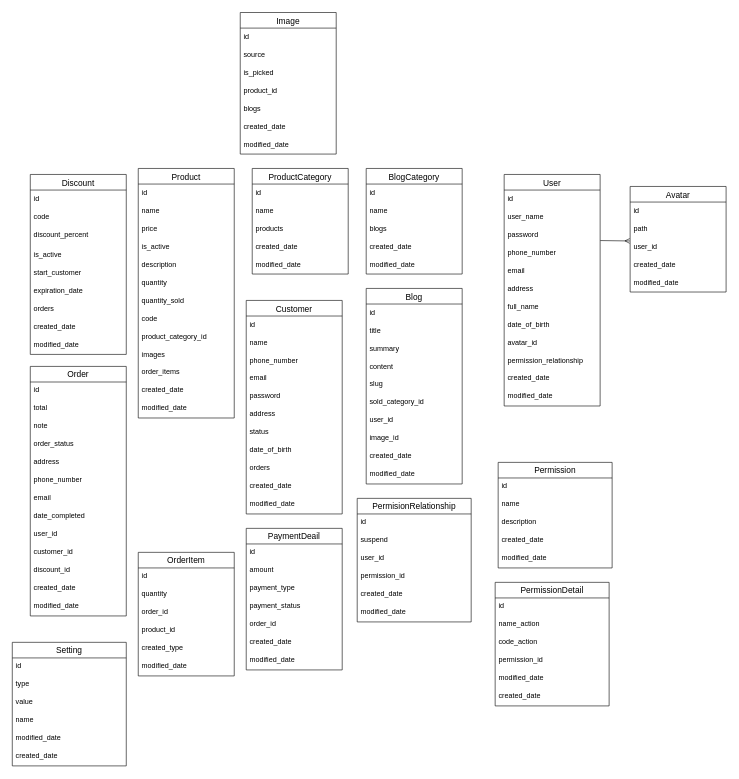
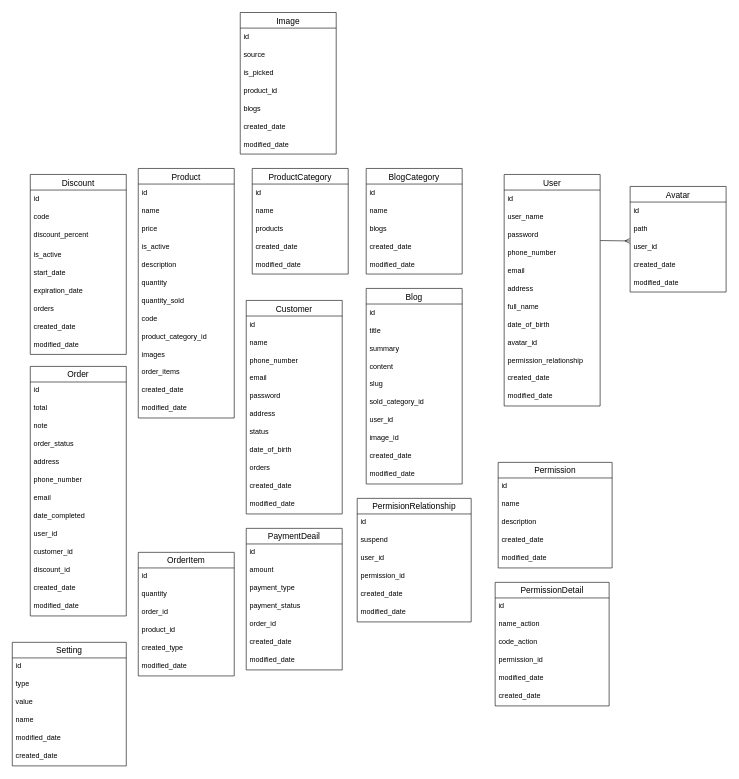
(62, 272) -> (54, 272)
